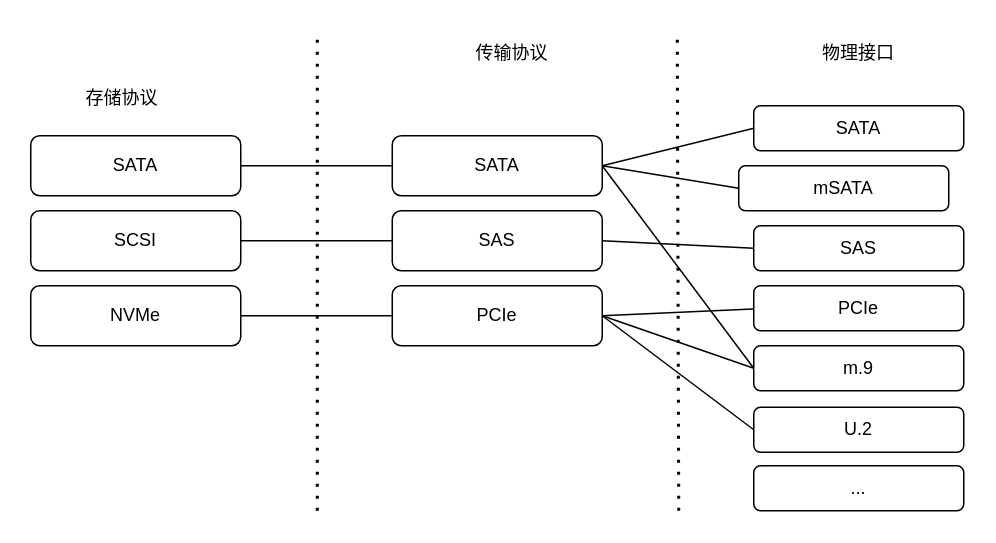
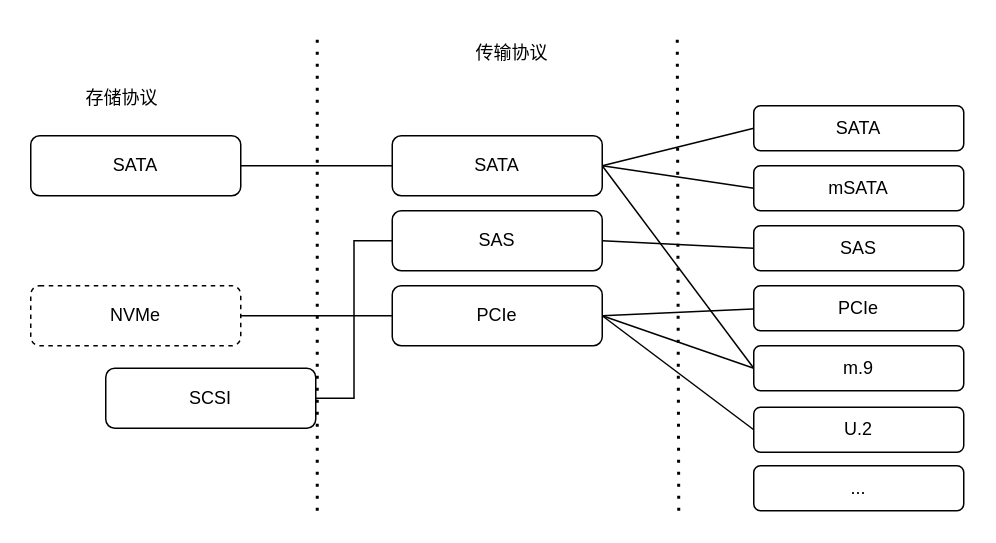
(859, 53) -> none
(844, 188) -> (859, 188)
(136, 241) -> (211, 398)
(136, 316) -> (136, 316)
